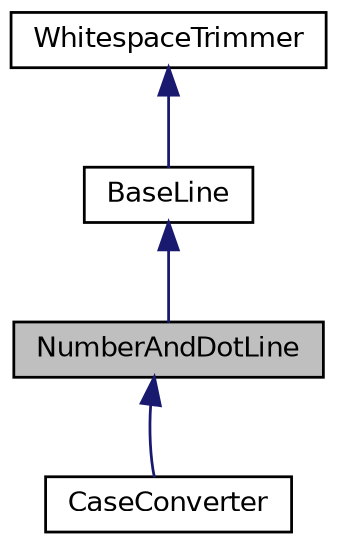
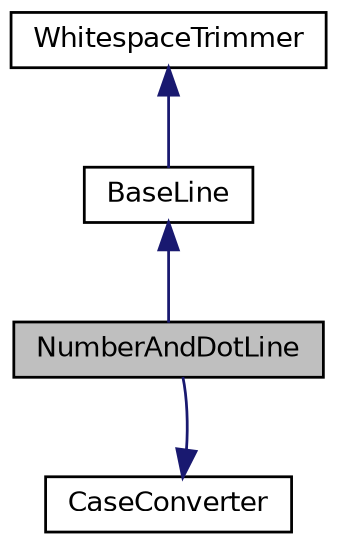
(150, 441) -> (187, 413)
